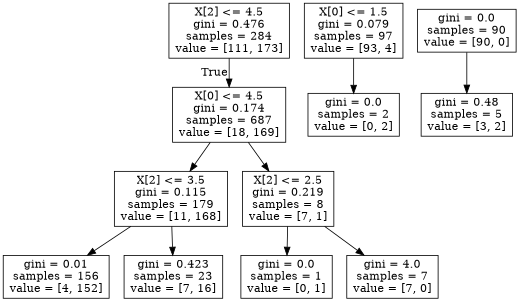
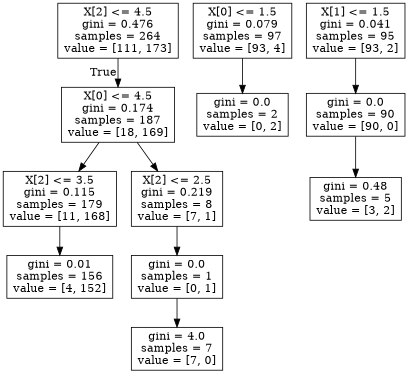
(229, 31) -> (118, 31)
none -> (356, 31)
(229, 115) -> (118, 115)
(341, 238) -> (177, 309)
(173, 277) -> none
